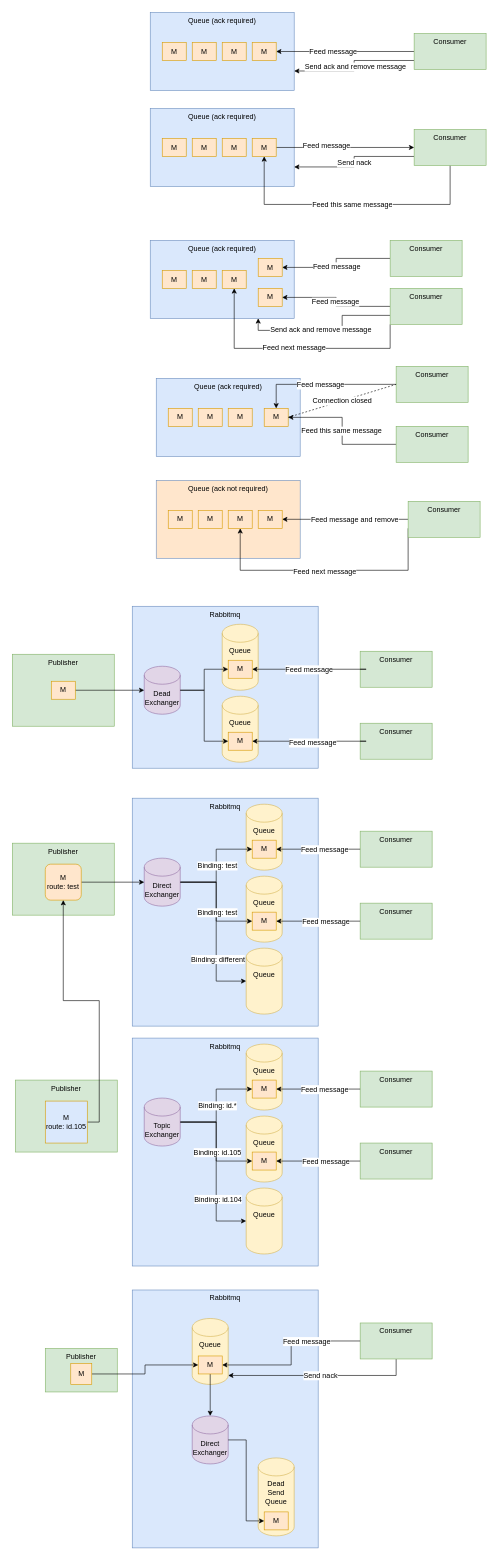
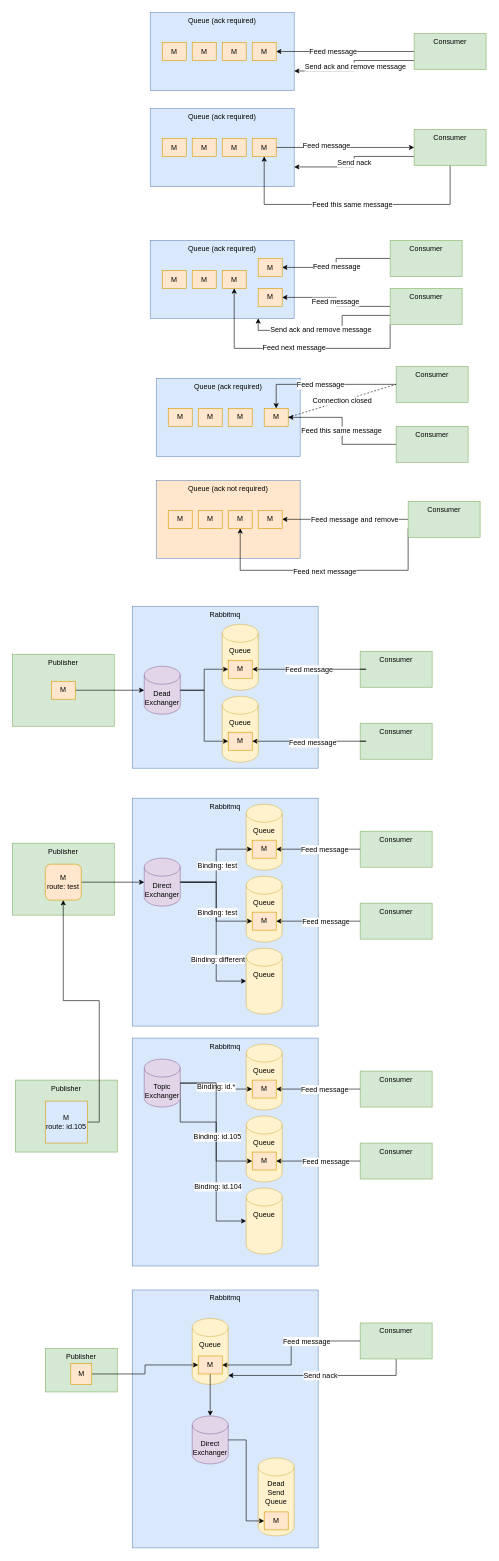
(162, 1122) -> (162, 1083)
